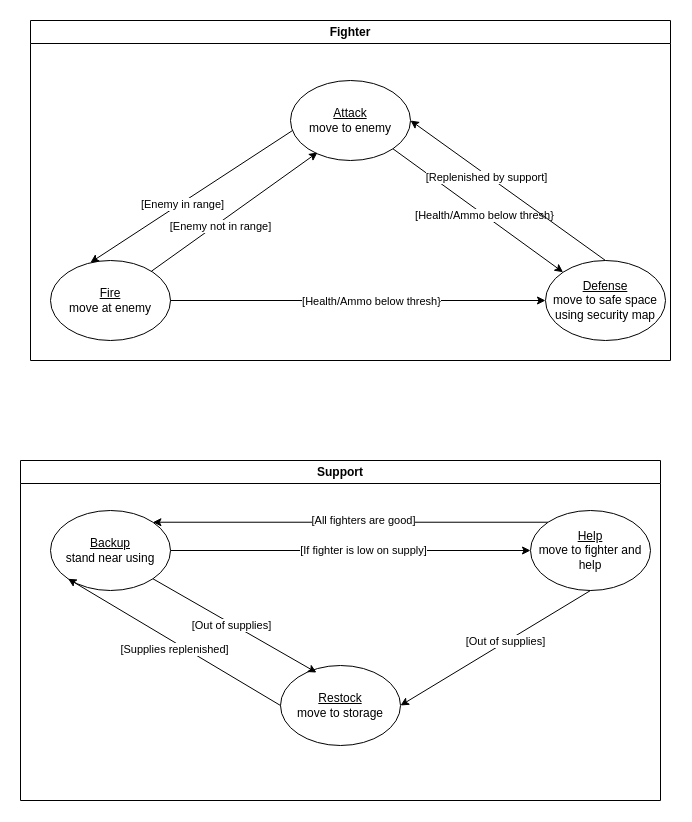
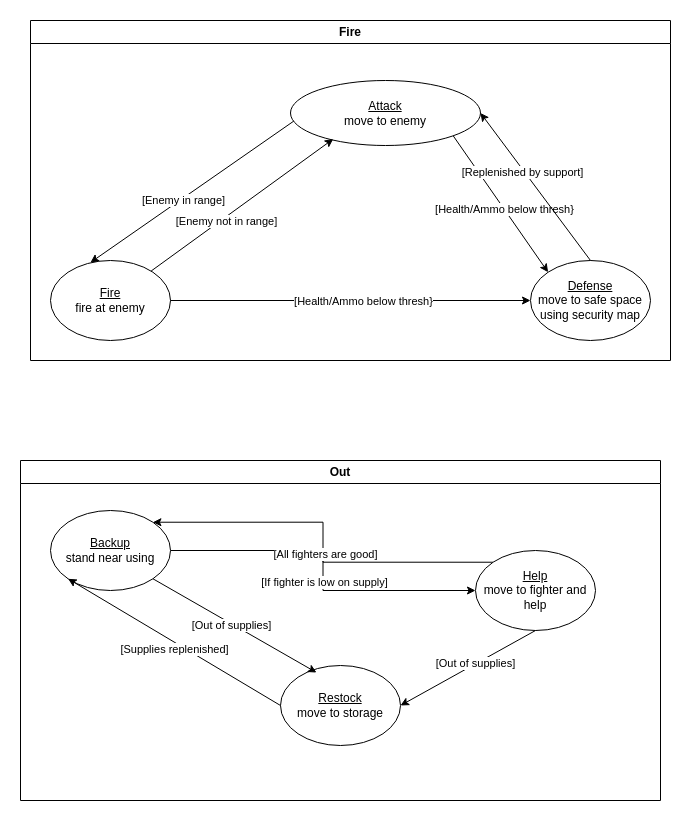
(351, 33) -> (351, 33)
(351, 121) -> (386, 113)
(111, 301) -> (111, 301)
(606, 301) -> (591, 301)
(341, 473) -> (341, 473)
(591, 551) -> (536, 591)
